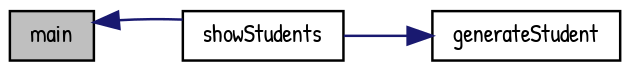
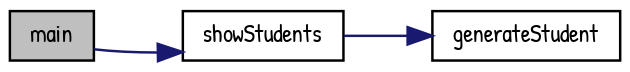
(151, 19) -> (126, 52)
